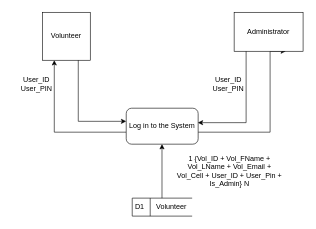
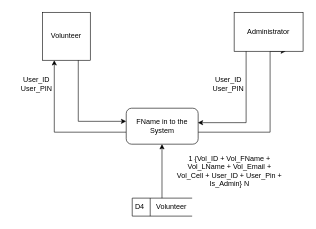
(162, 126) -> (162, 126)
(139, 207) -> (139, 207)
